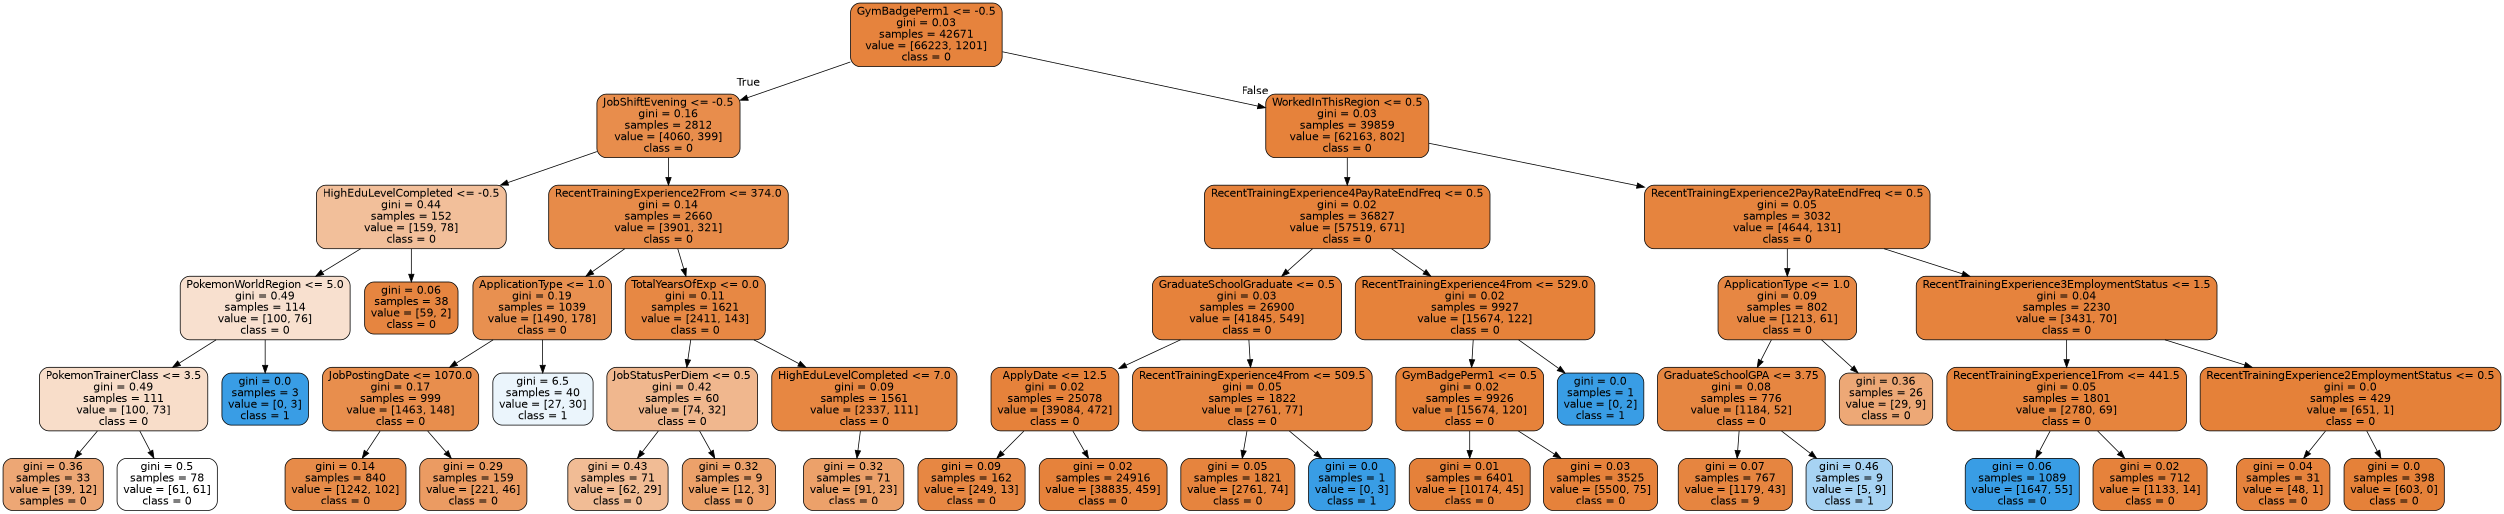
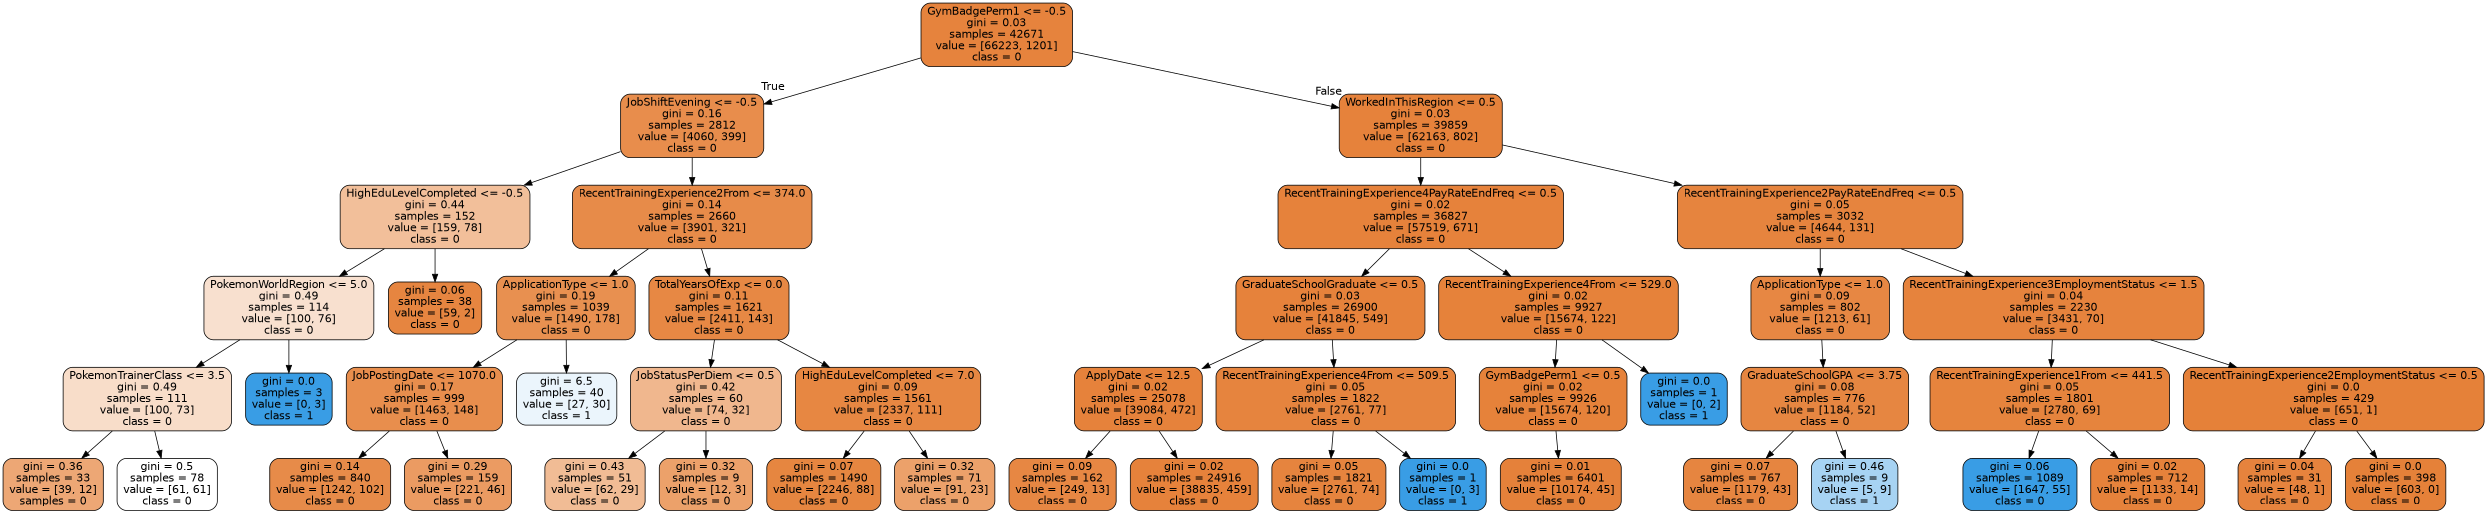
(1886, 399) -> none
(618, 484) -> (595, 484)
none -> (824, 484)
(1601, 484) -> none
(1735, 484) -> (1741, 484)
